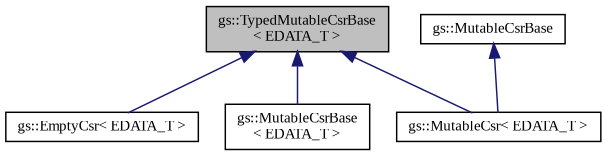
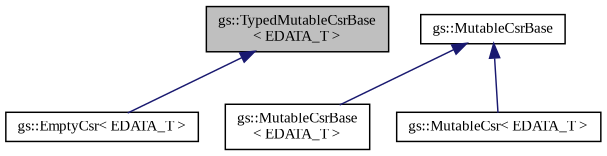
(413, 85) -> none
(298, 86) -> (397, 77)
